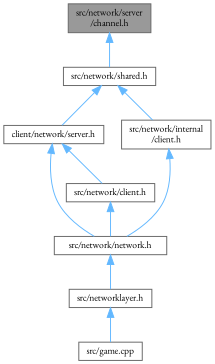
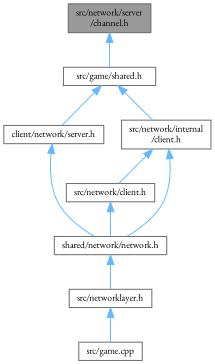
(110, 76) -> (110, 76)
(86, 167) -> (132, 170)
(111, 246) -> (111, 246)
